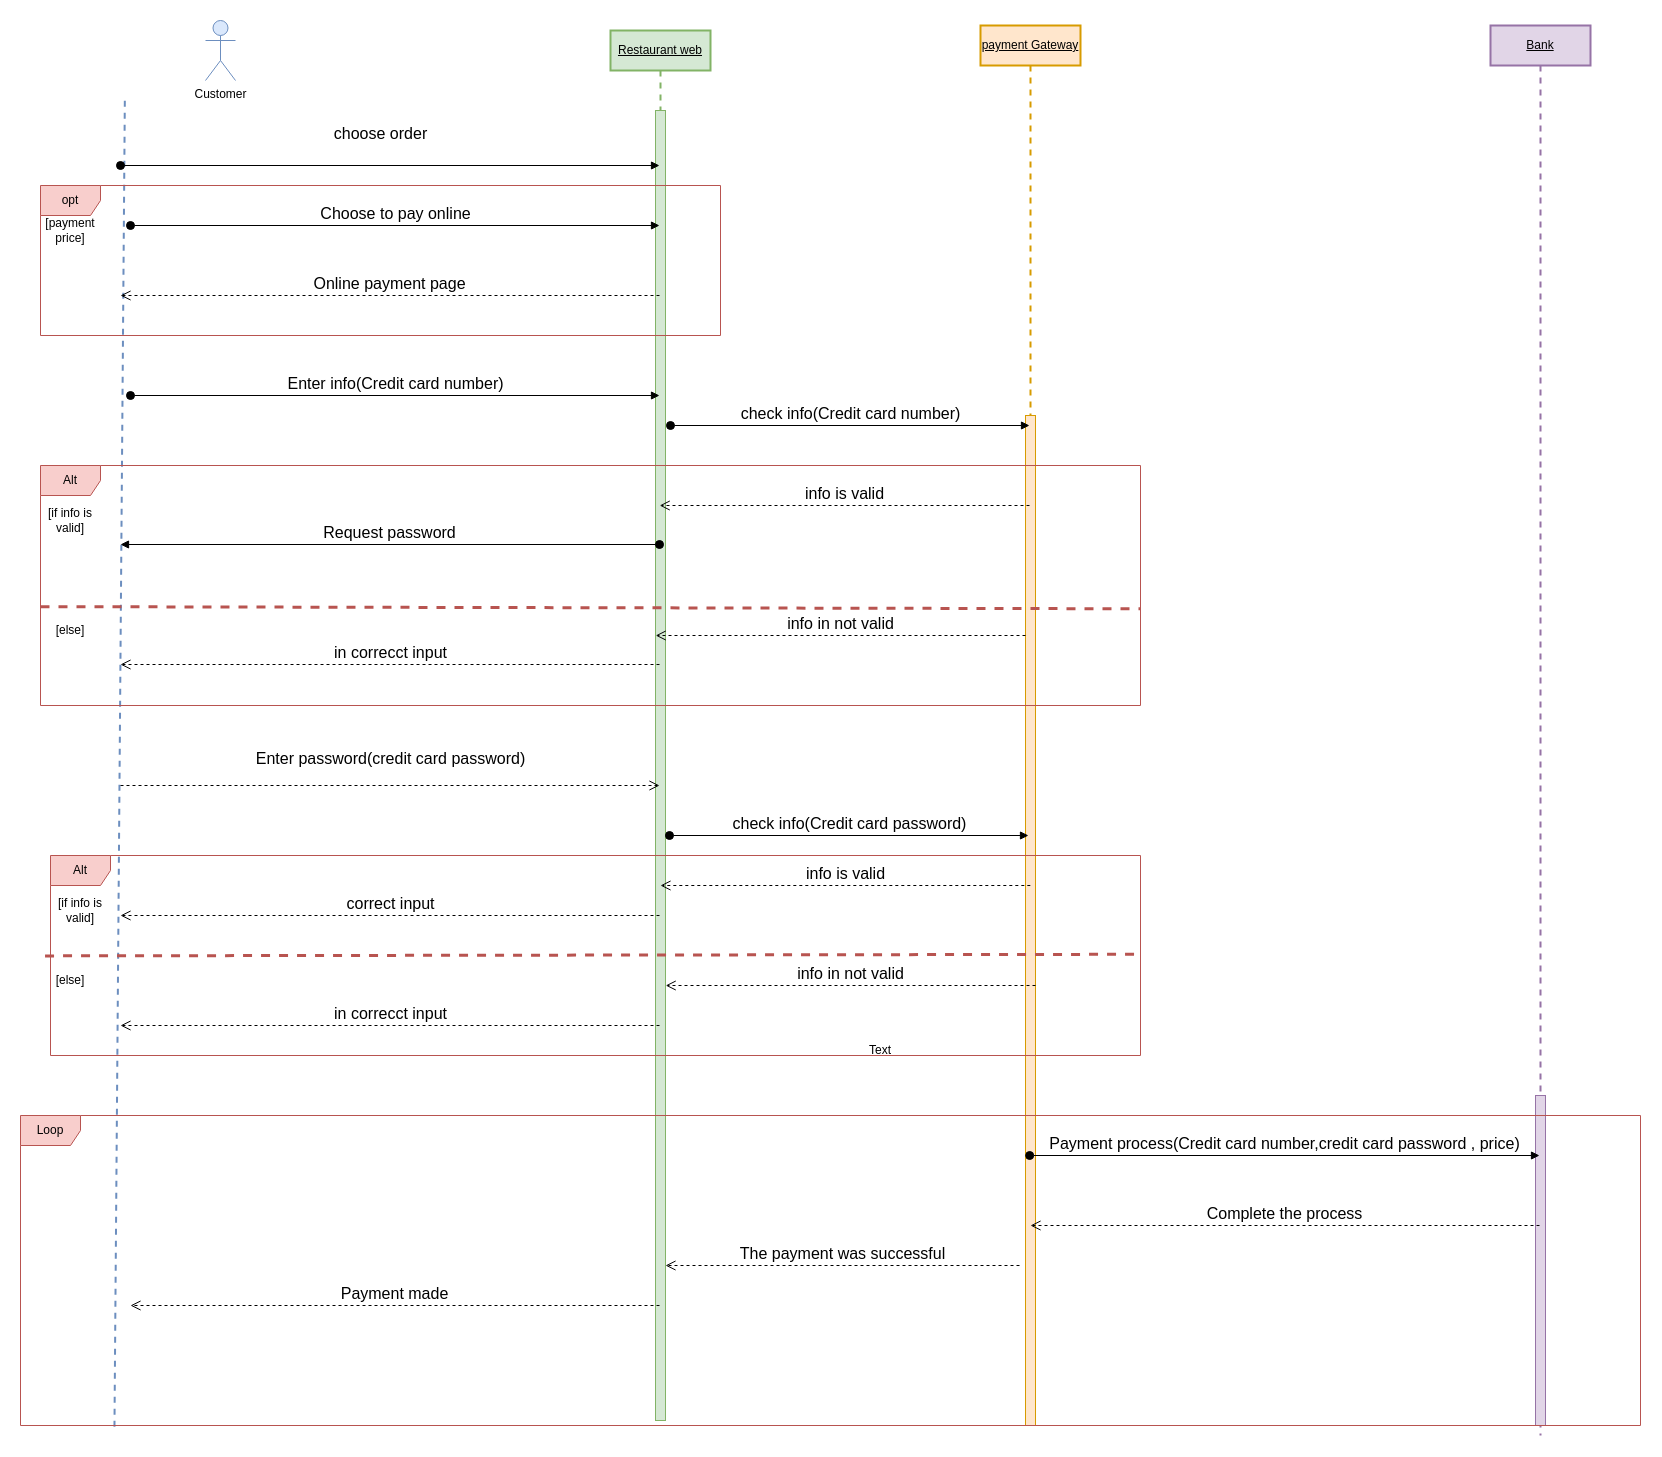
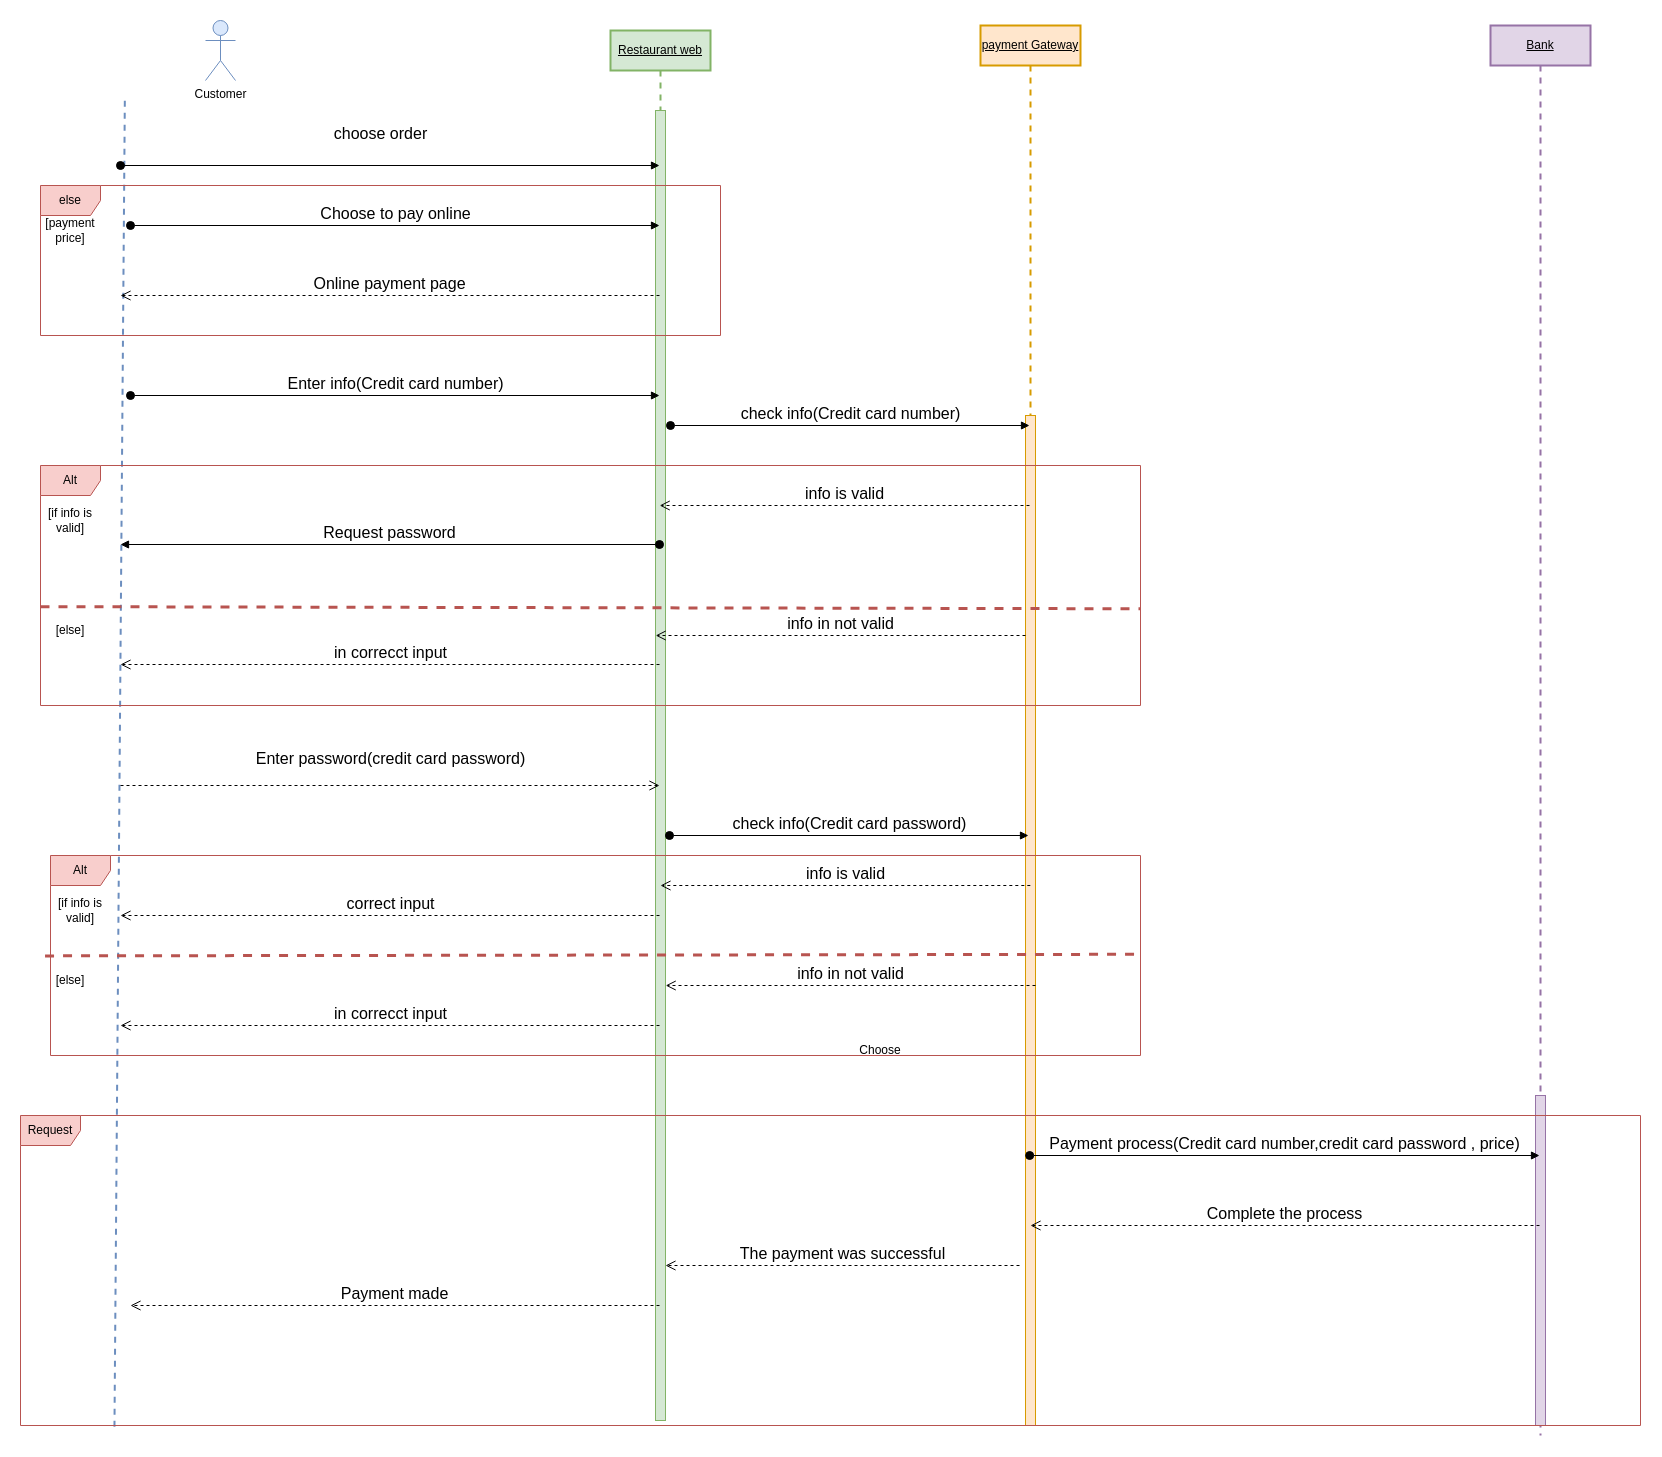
(71, 201) -> (71, 201)
(881, 1051) -> (881, 1051)
(51, 1131) -> (51, 1131)
